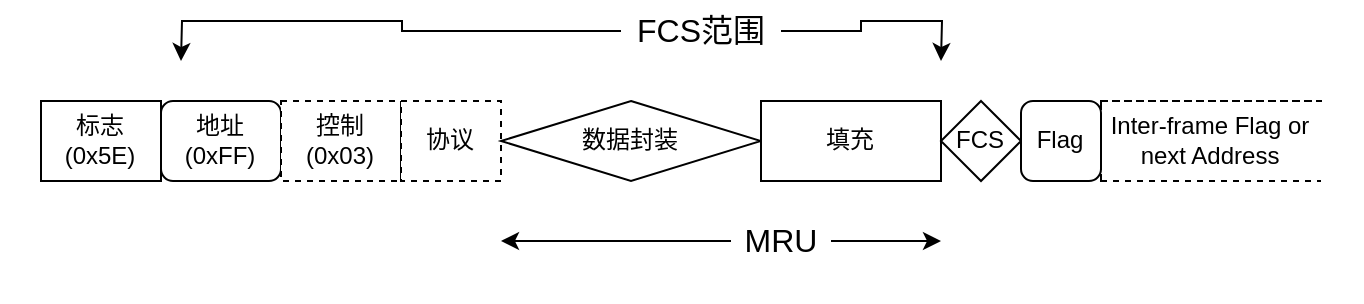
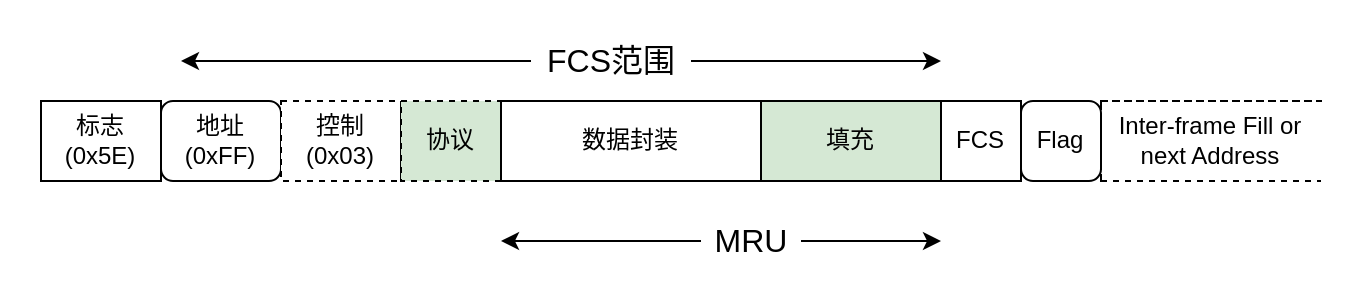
(701, 31) -> (611, 61)
(451, 141) -> (451, 141)
(631, 141) -> (631, 141)
(851, 141) -> (851, 141)
(981, 141) -> (981, 141)
(1211, 141) -> (1211, 141)
(781, 241) -> (751, 241)
